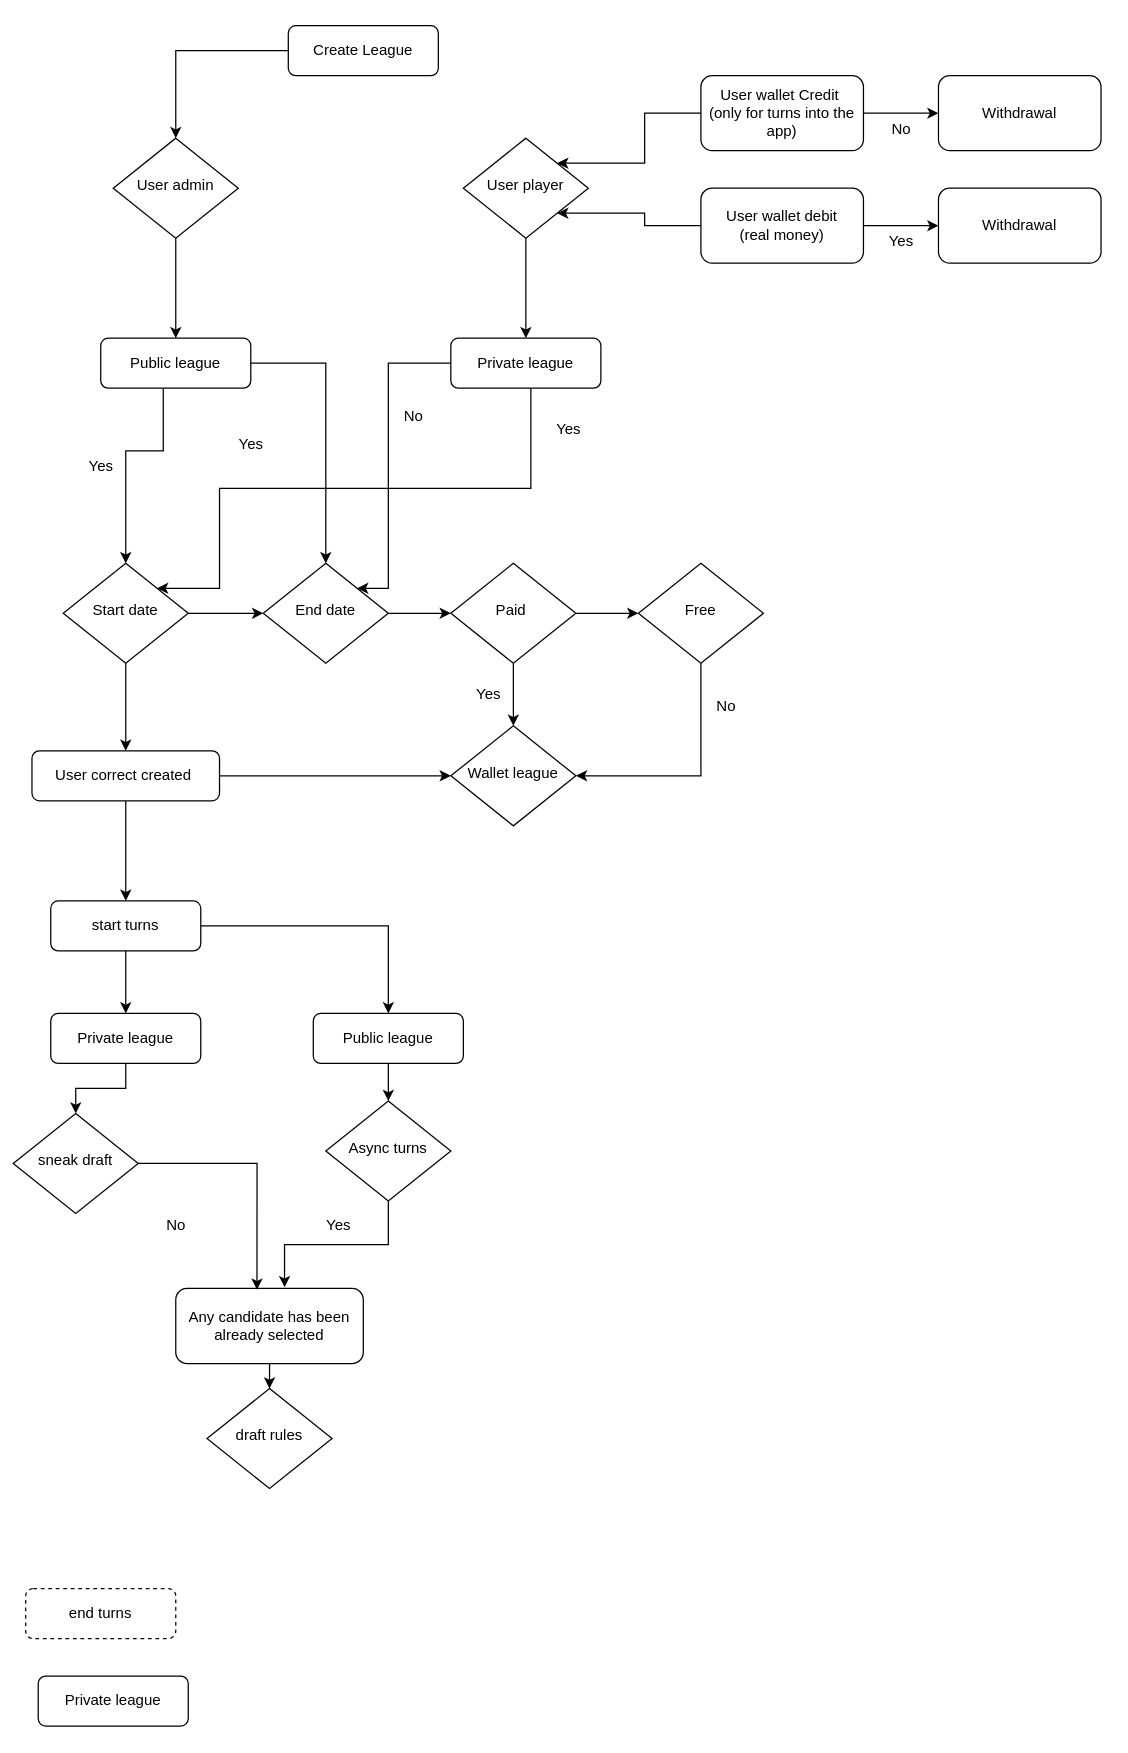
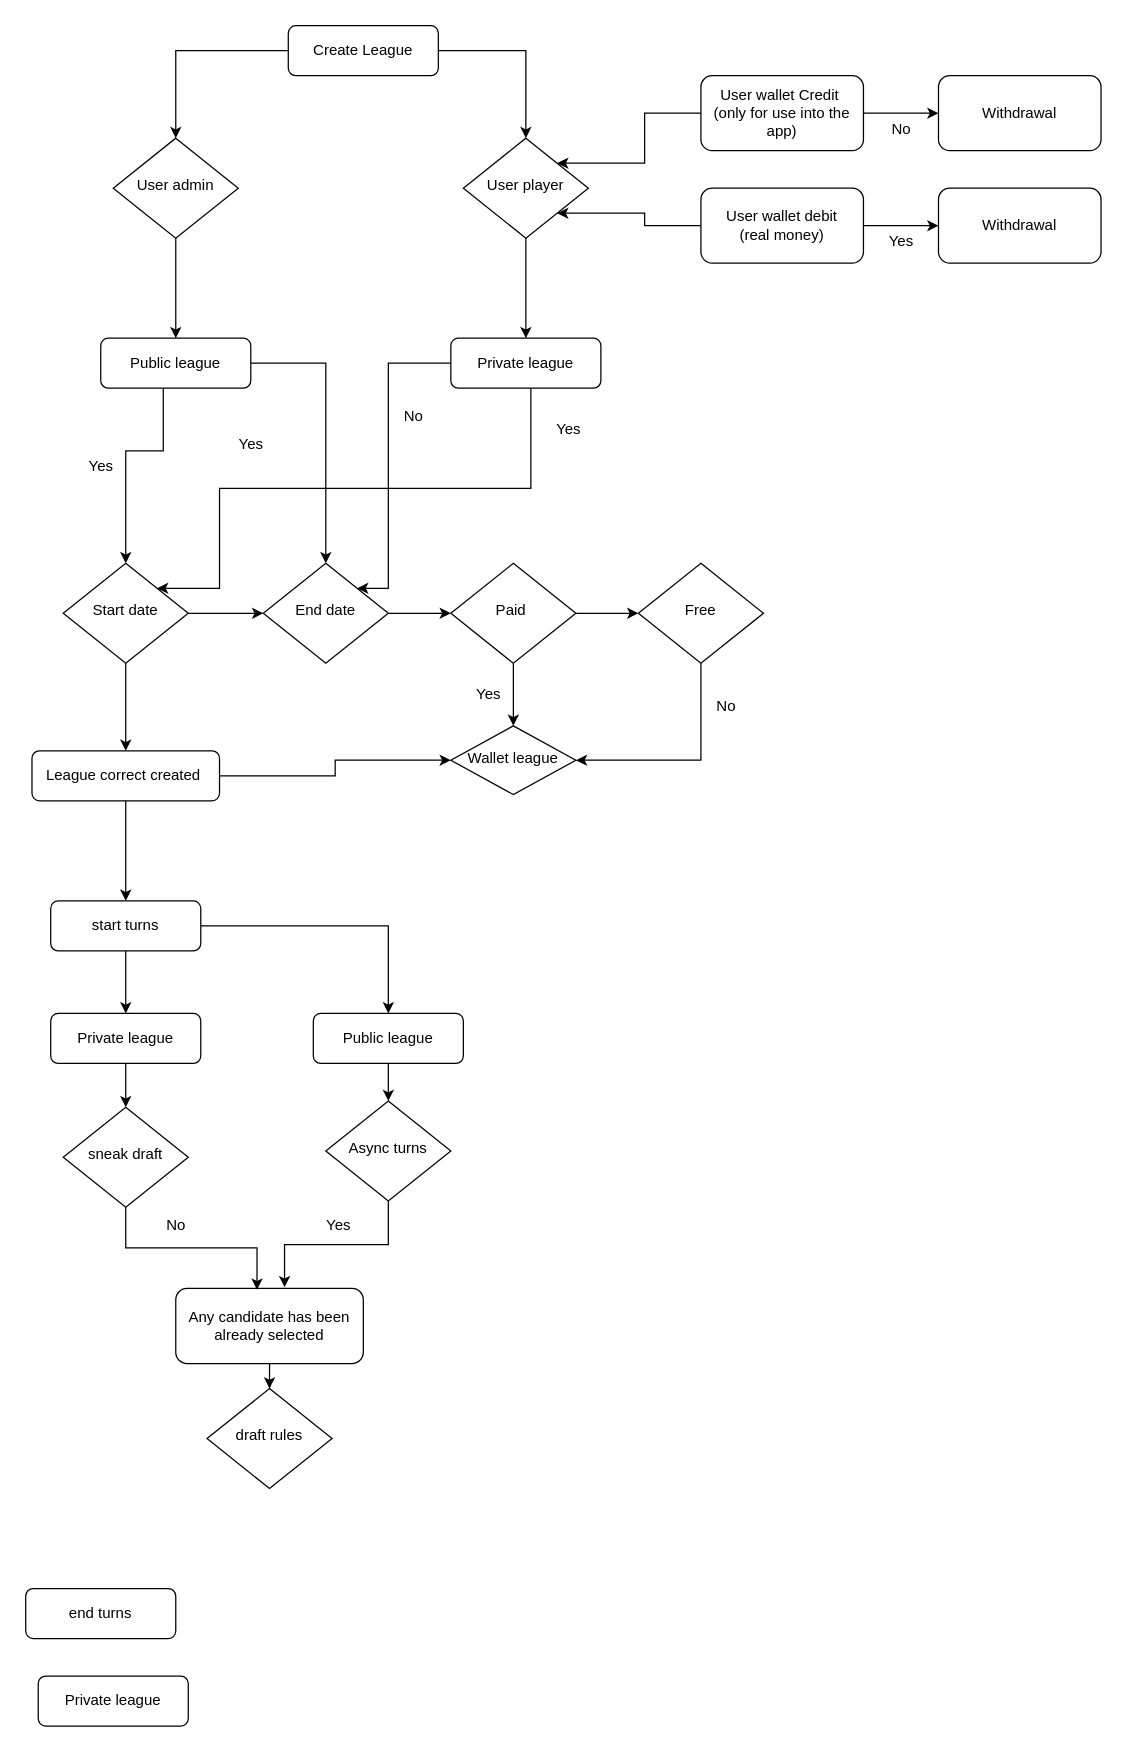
none -> (522, 51)
(782, 113) -> (782, 113)
(126, 776) -> (126, 776)
(513, 776) -> (513, 760)
(76, 1163) -> (126, 1157)
(101, 1613) -> (101, 1613)
